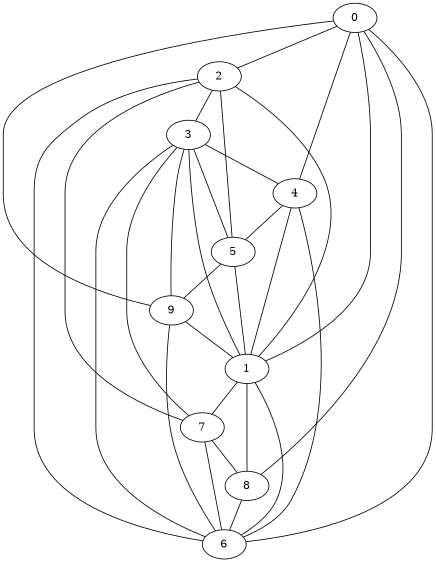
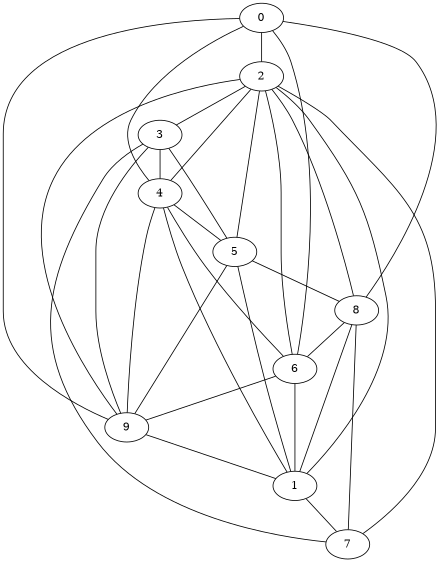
none -> (211, 135)
none -> (322, 189)
none -> (48, 196)
(370, 222) -> none
(201, 256) -> none
none -> (296, 281)
none -> (135, 309)
(96, 353) -> none
(213, 486) -> none
